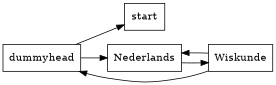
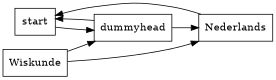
none -> (71, 29)
(191, 63) -> (132, 3)
